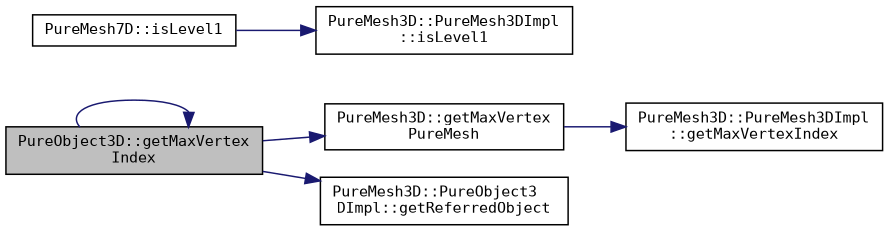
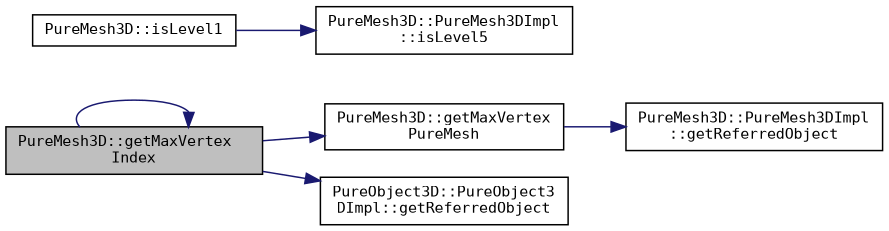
(134, 30) -> (134, 30)
(444, 30) -> (444, 30)
(754, 127) -> (754, 127)
(134, 151) -> (134, 151)
(444, 201) -> (444, 201)
